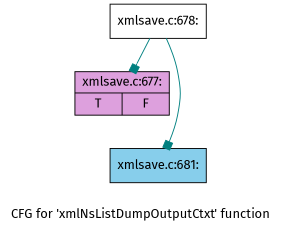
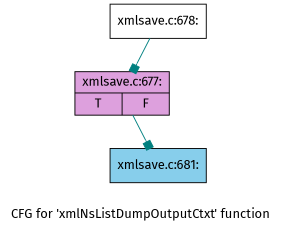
(180, 89) -> (139, 128)
